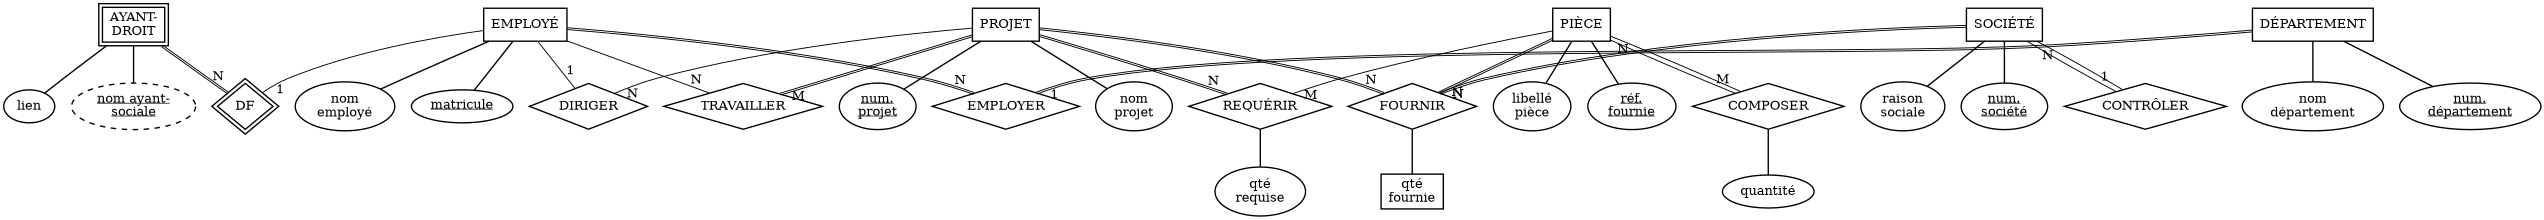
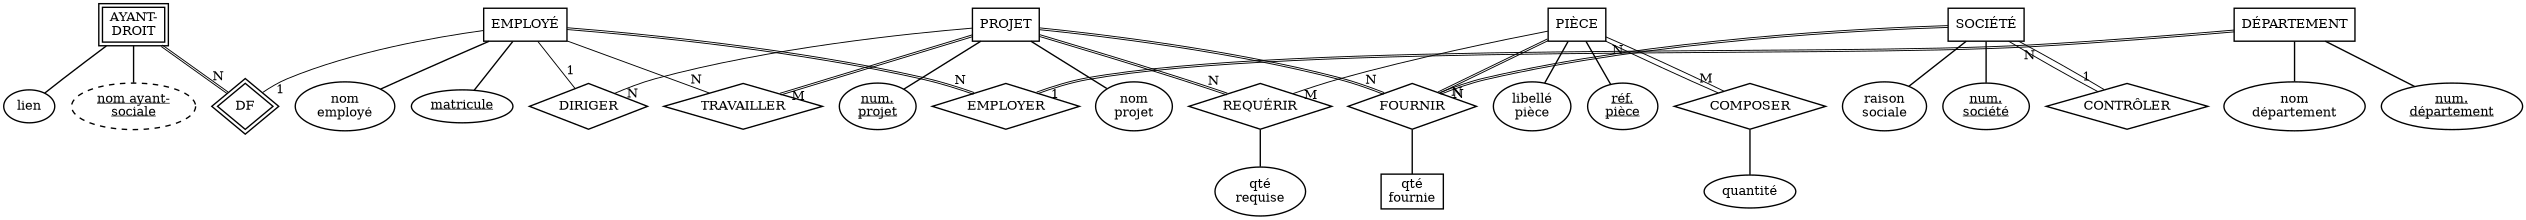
(1632, 112) -> (1623, 112)
